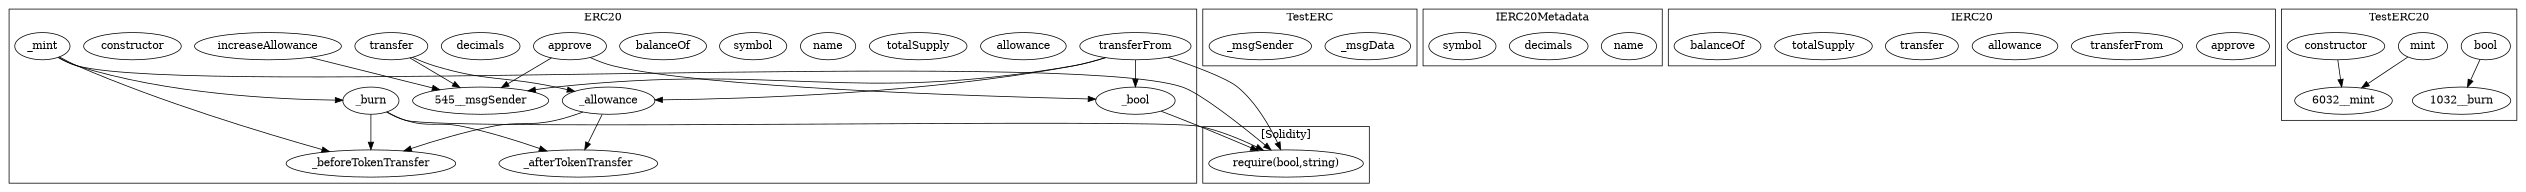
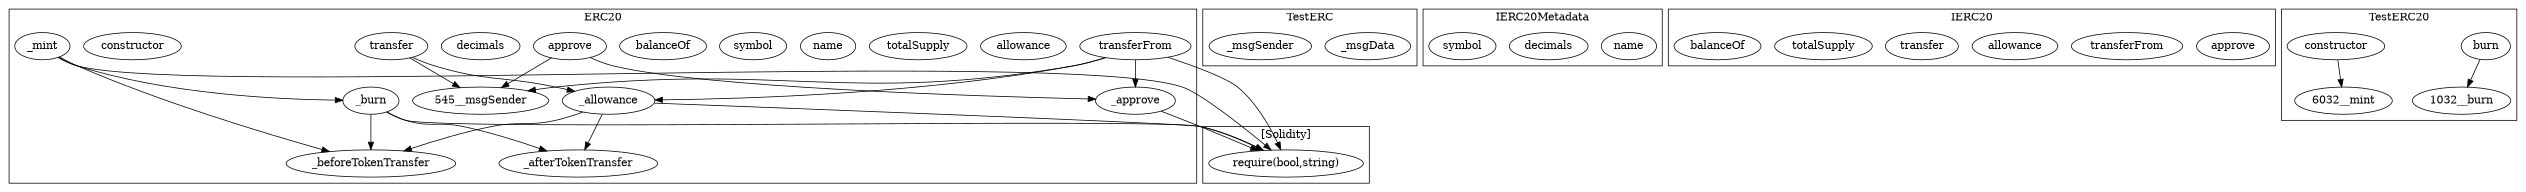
(268, 46) -> none
(2423, 46) -> none
(2486, 46) -> (2486, 46)
(1135, 101) -> (1135, 101)
none -> (957, 115)
